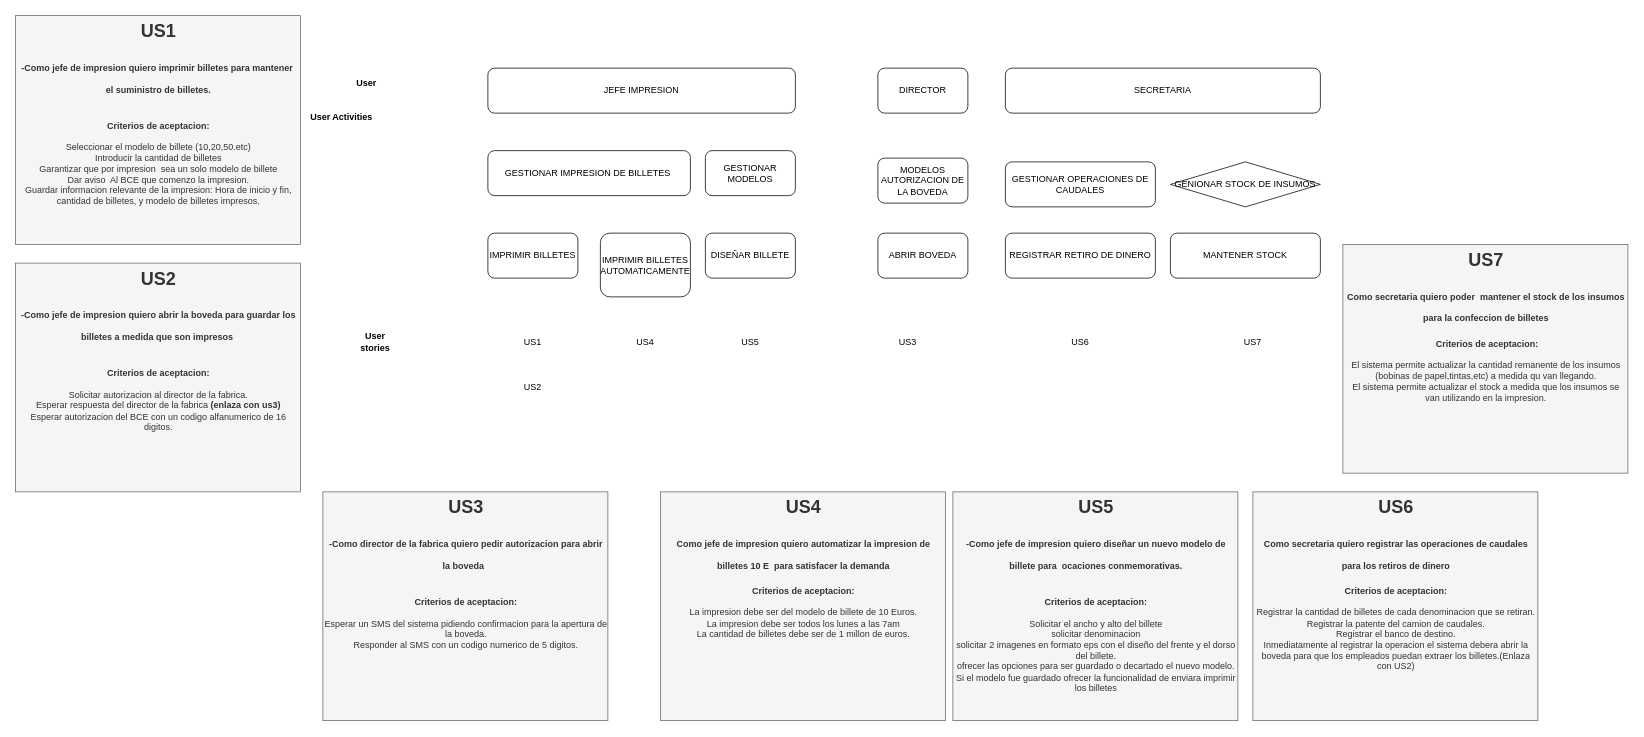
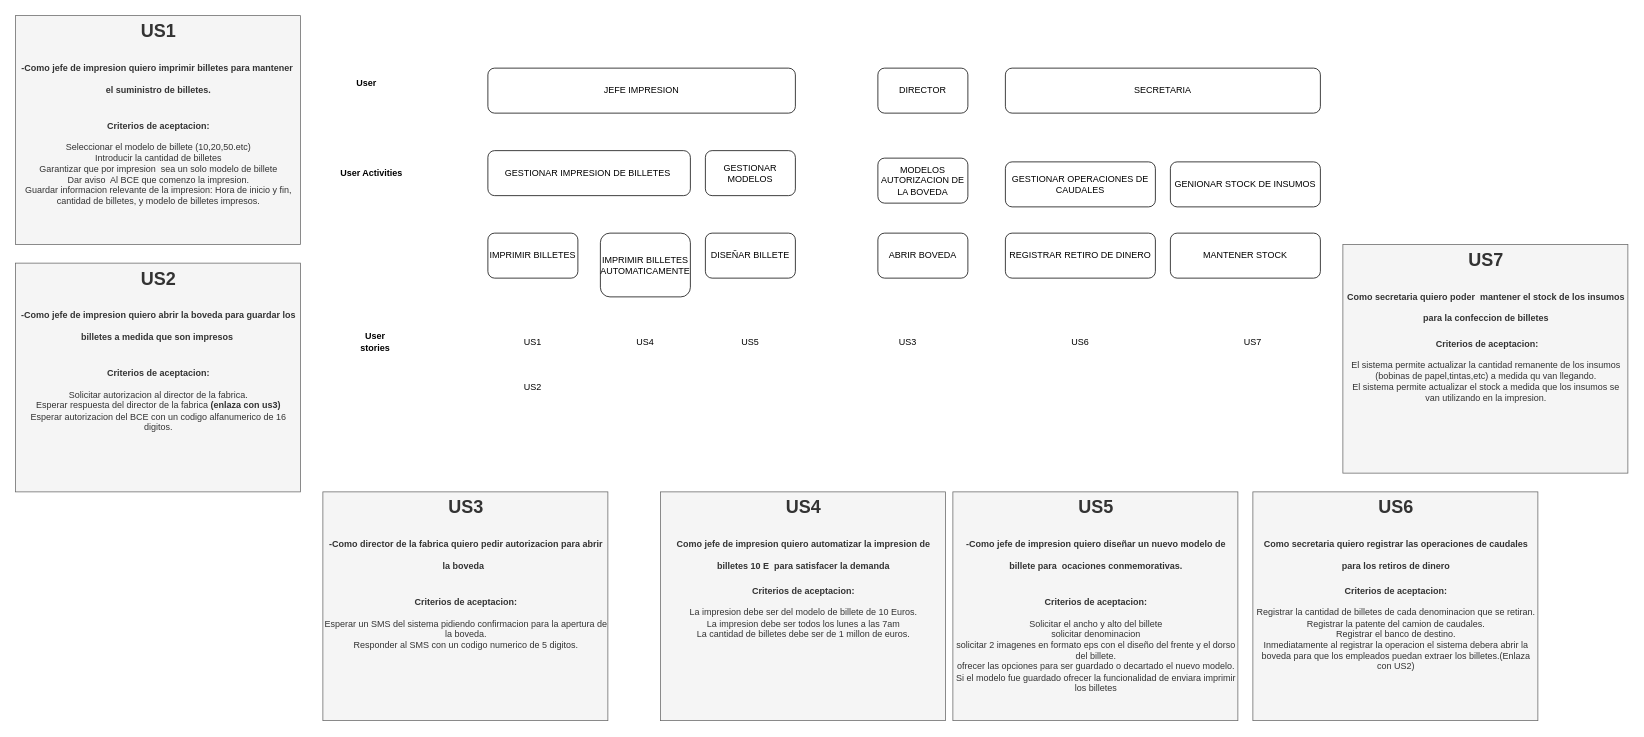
(342, 117) -> (372, 173)
(1245, 184) -> (1245, 184)
